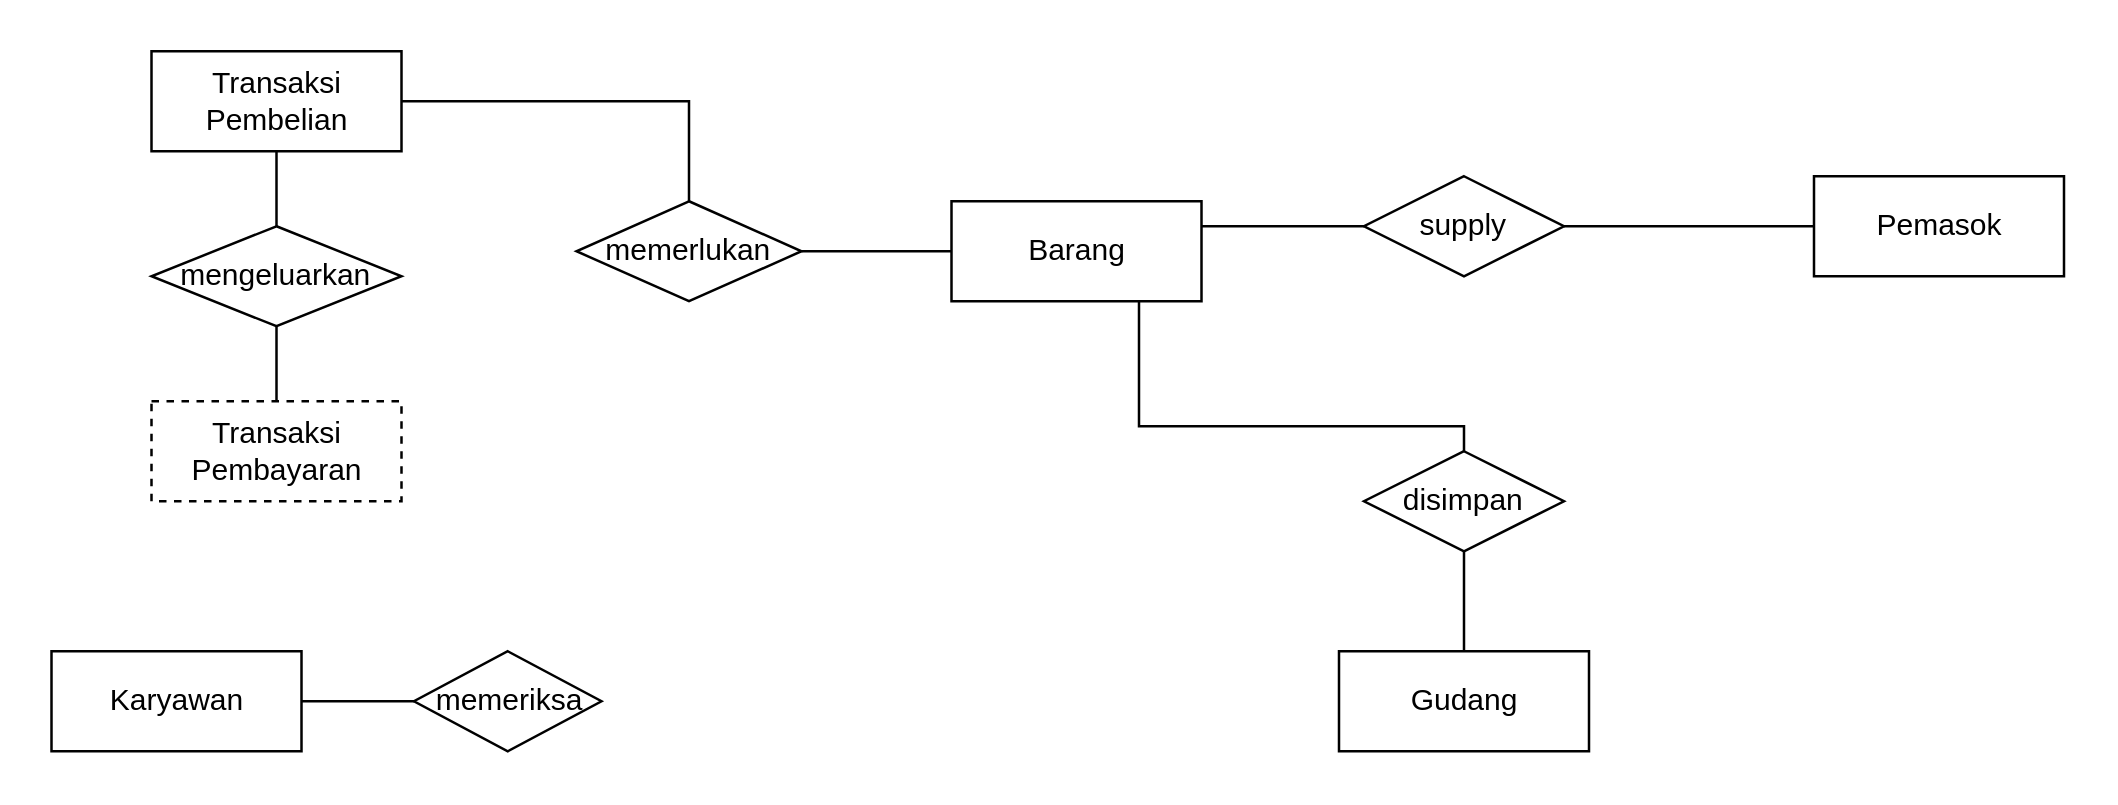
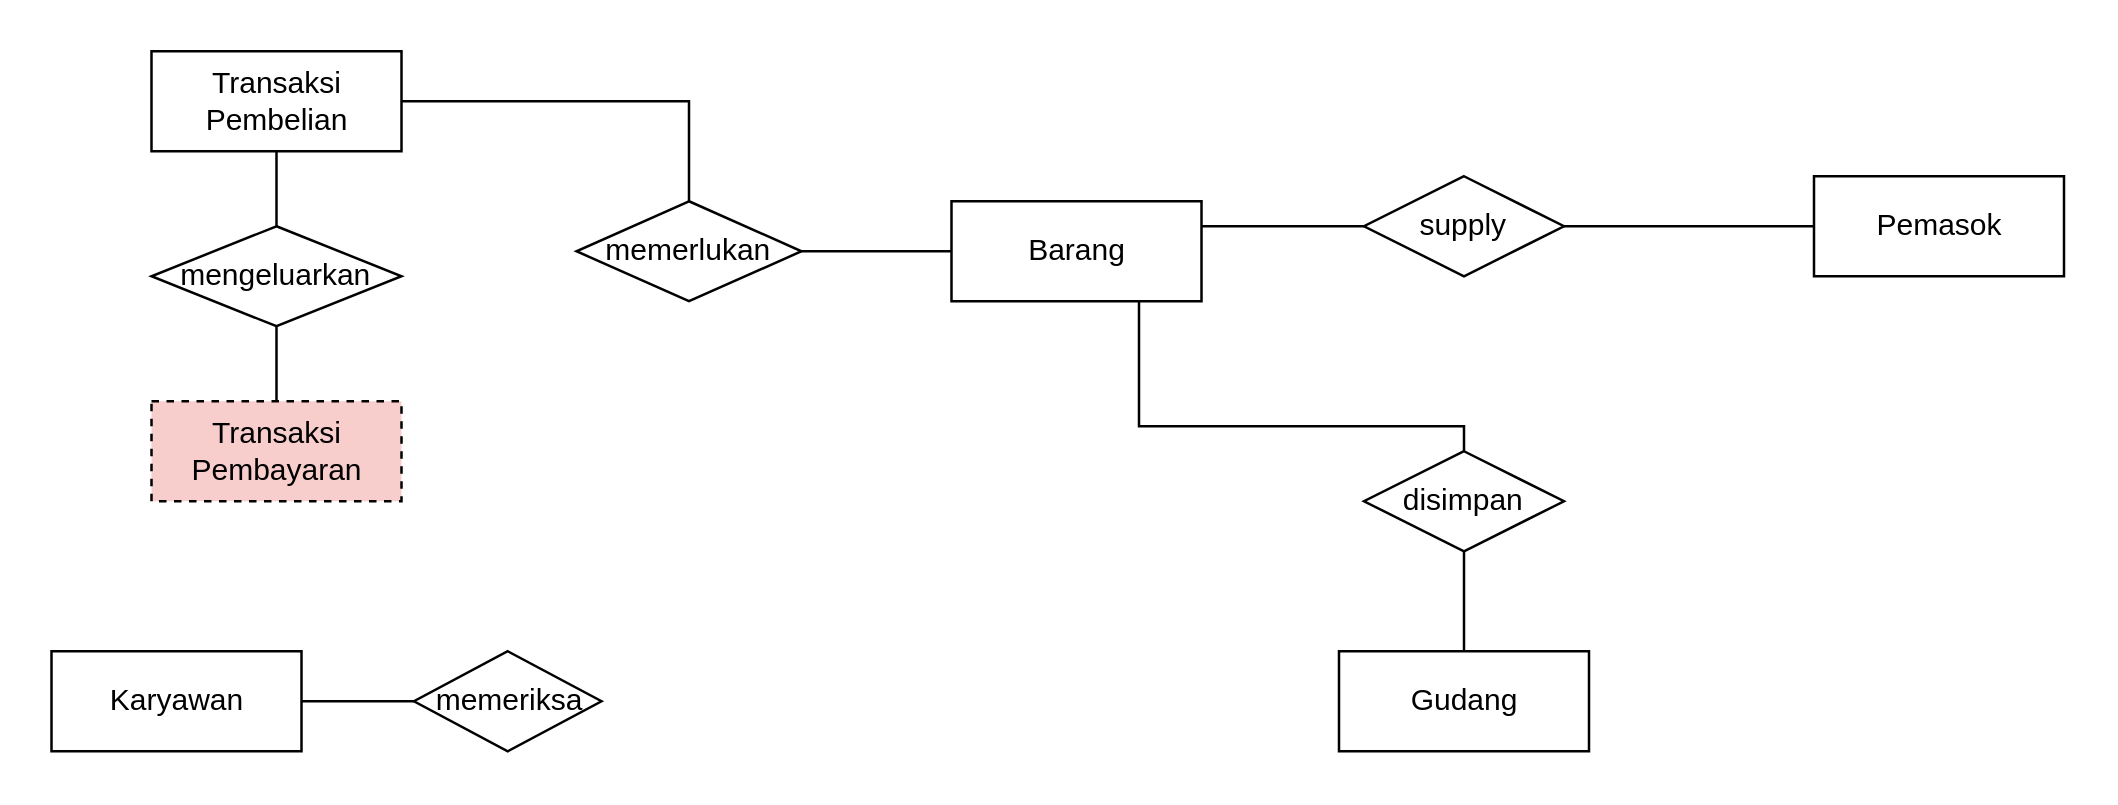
(276, 451) -> (276, 451)
